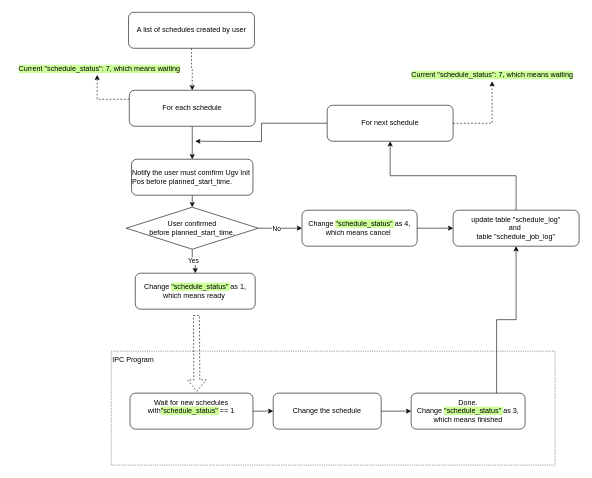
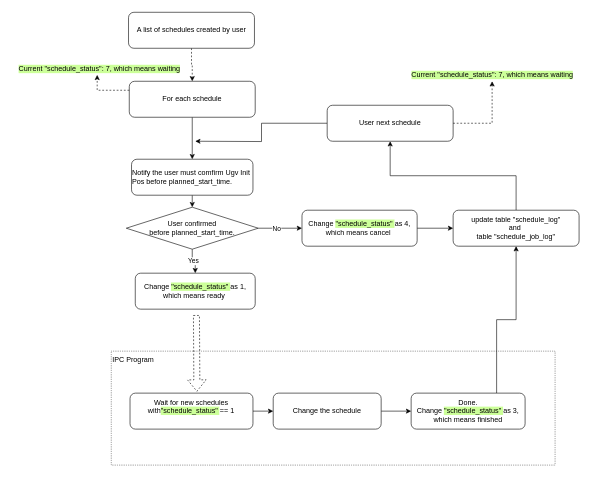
(192, 108) -> (192, 99)
(390, 123) -> (390, 123)
